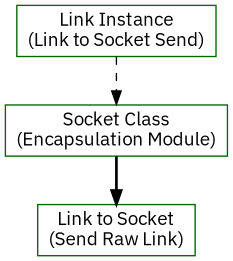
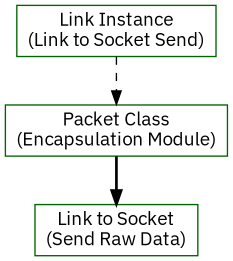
(116, 131) -> (116, 131)
(116, 230) -> (116, 230)
